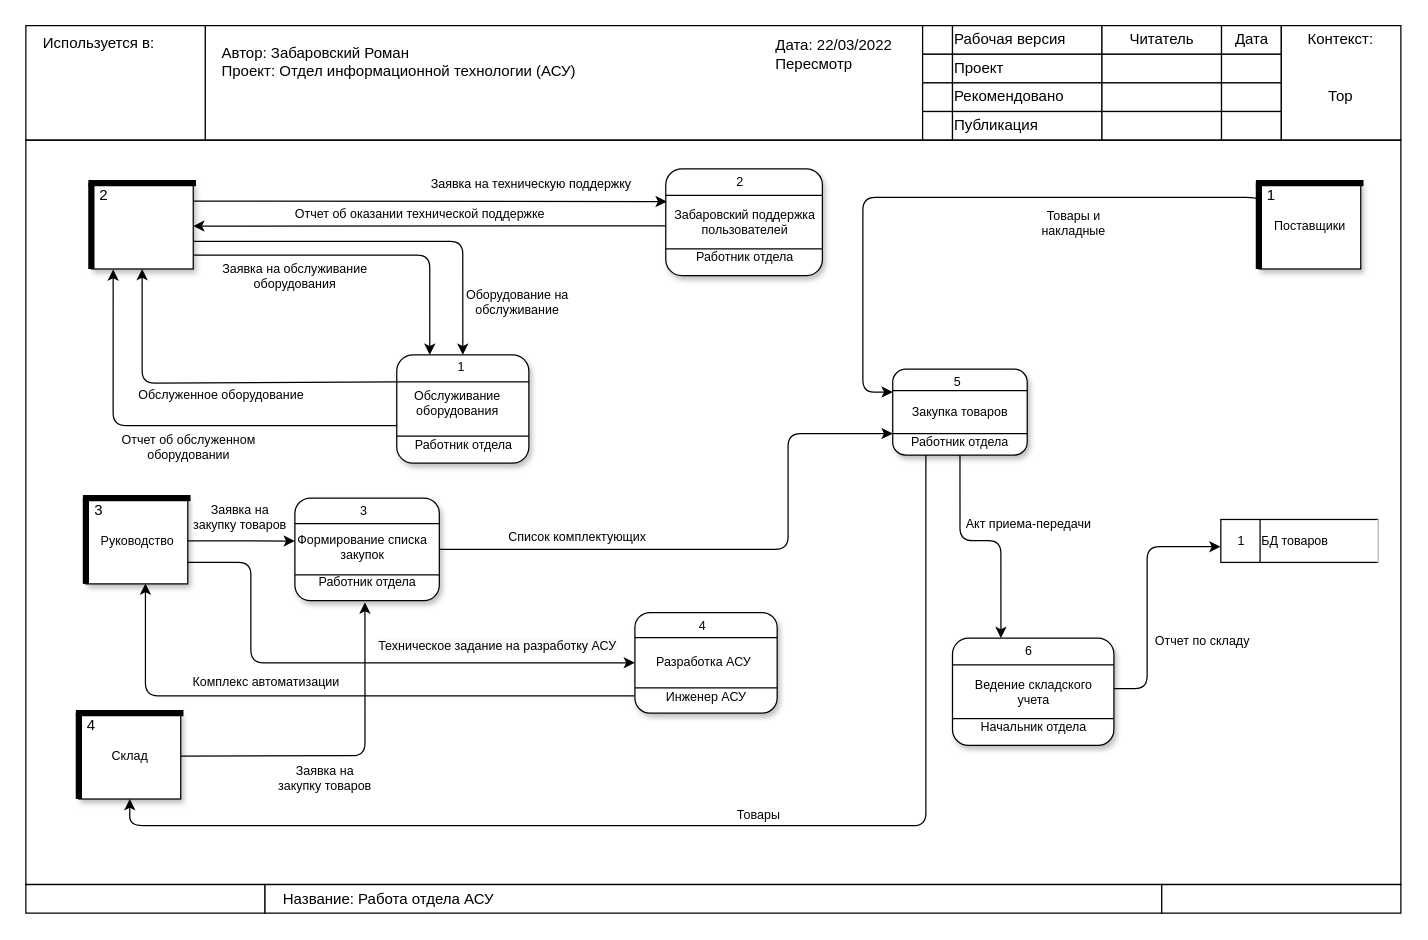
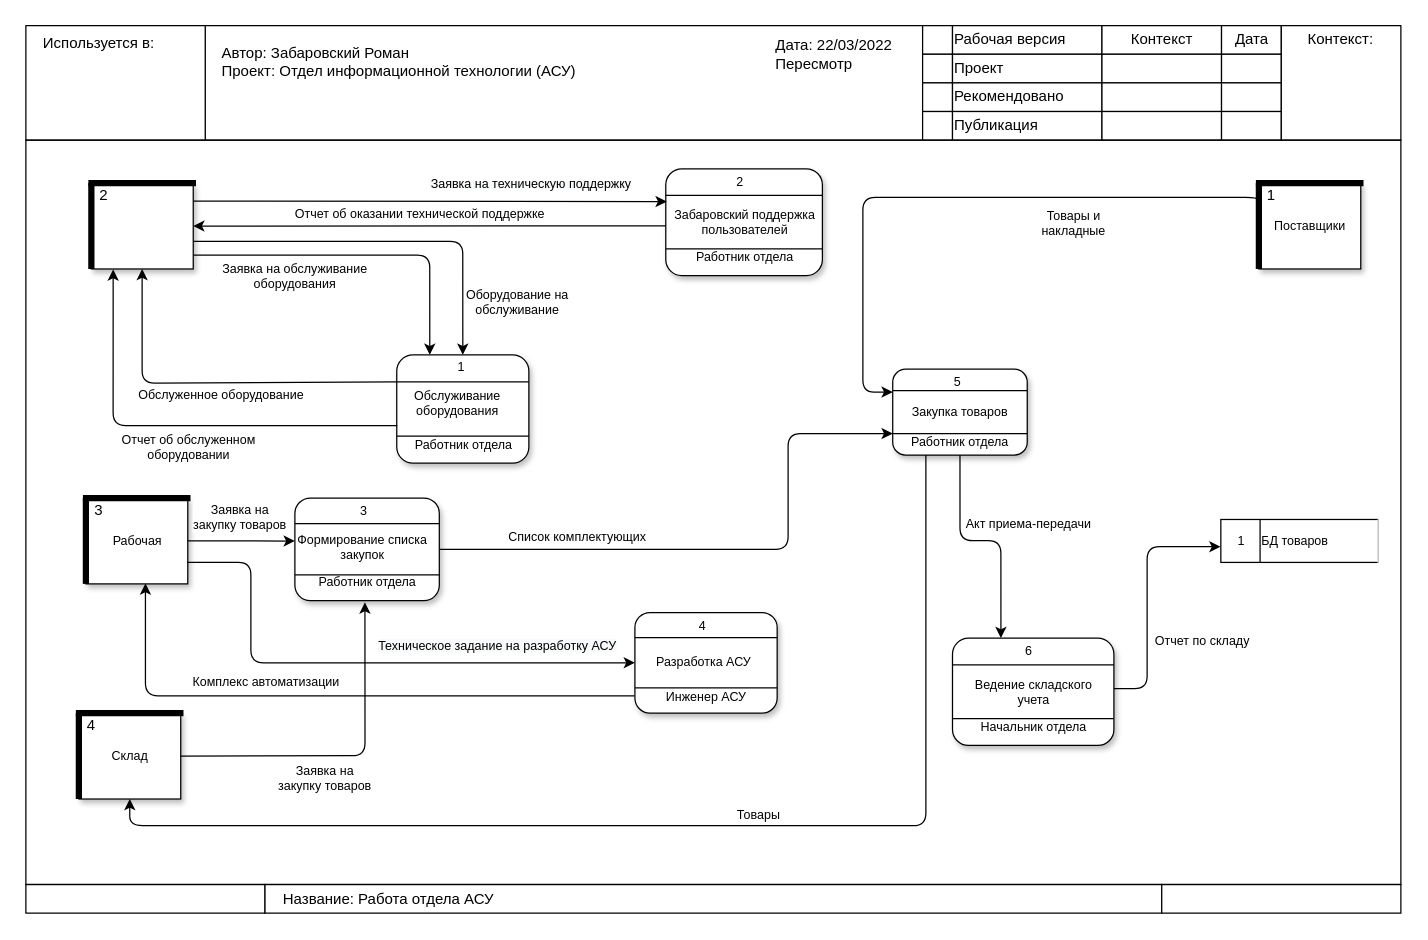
(1162, 39) -> (1162, 39)
(1341, 97) -> none
(138, 541) -> (138, 541)
